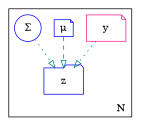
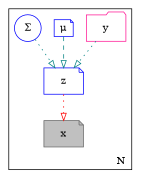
(106, 28) -> (106, 28)
(64, 81) -> (64, 81)
none -> (64, 134)
